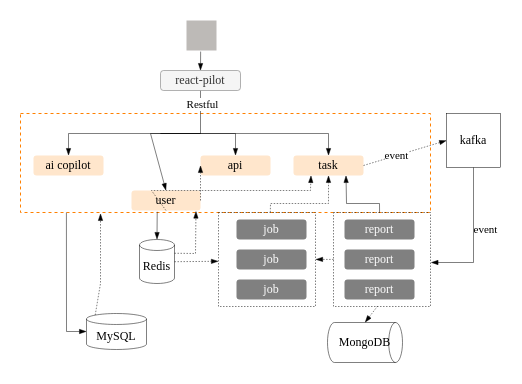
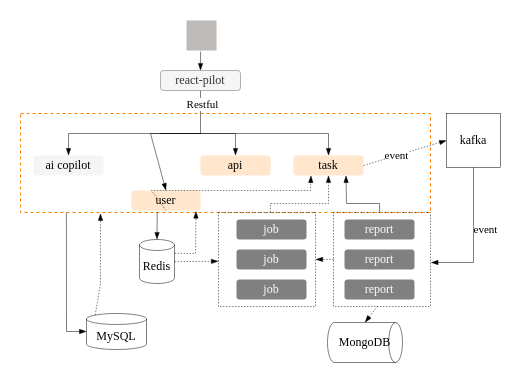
(69, 166) -> (69, 166)
(201, 174) -> none
